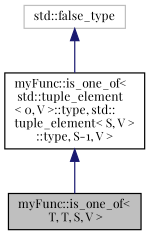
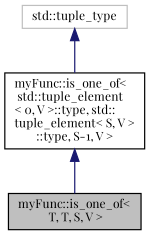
(75, 17) -> (75, 17)
